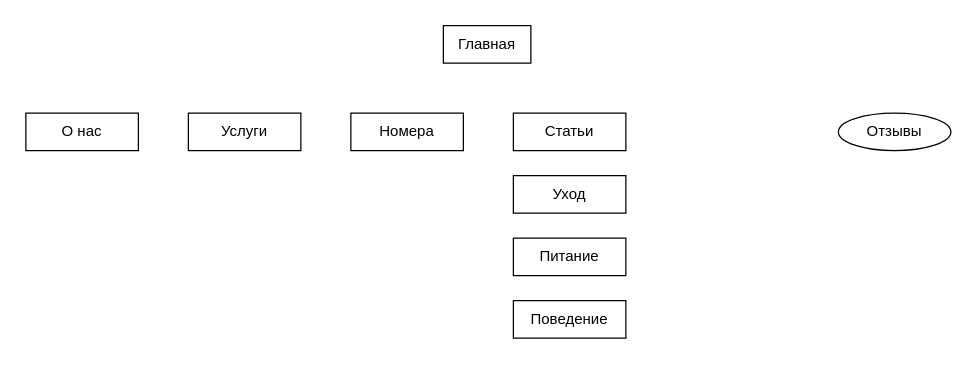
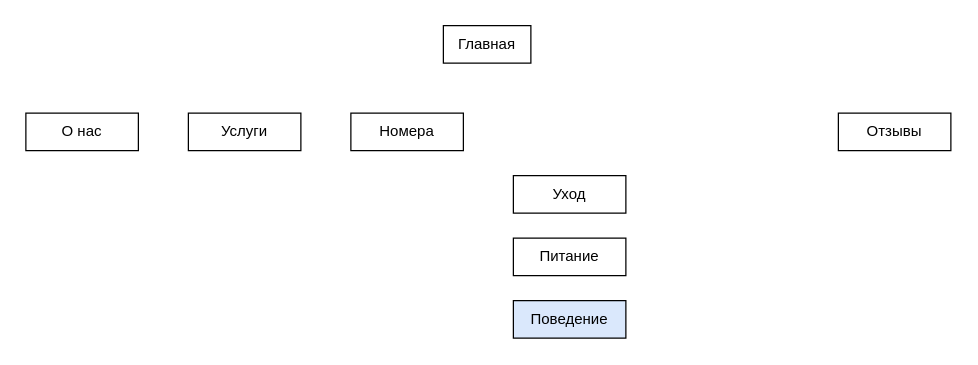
(569, 132) -> none
(894, 132) -> (894, 132)
(569, 319) -> (569, 319)
